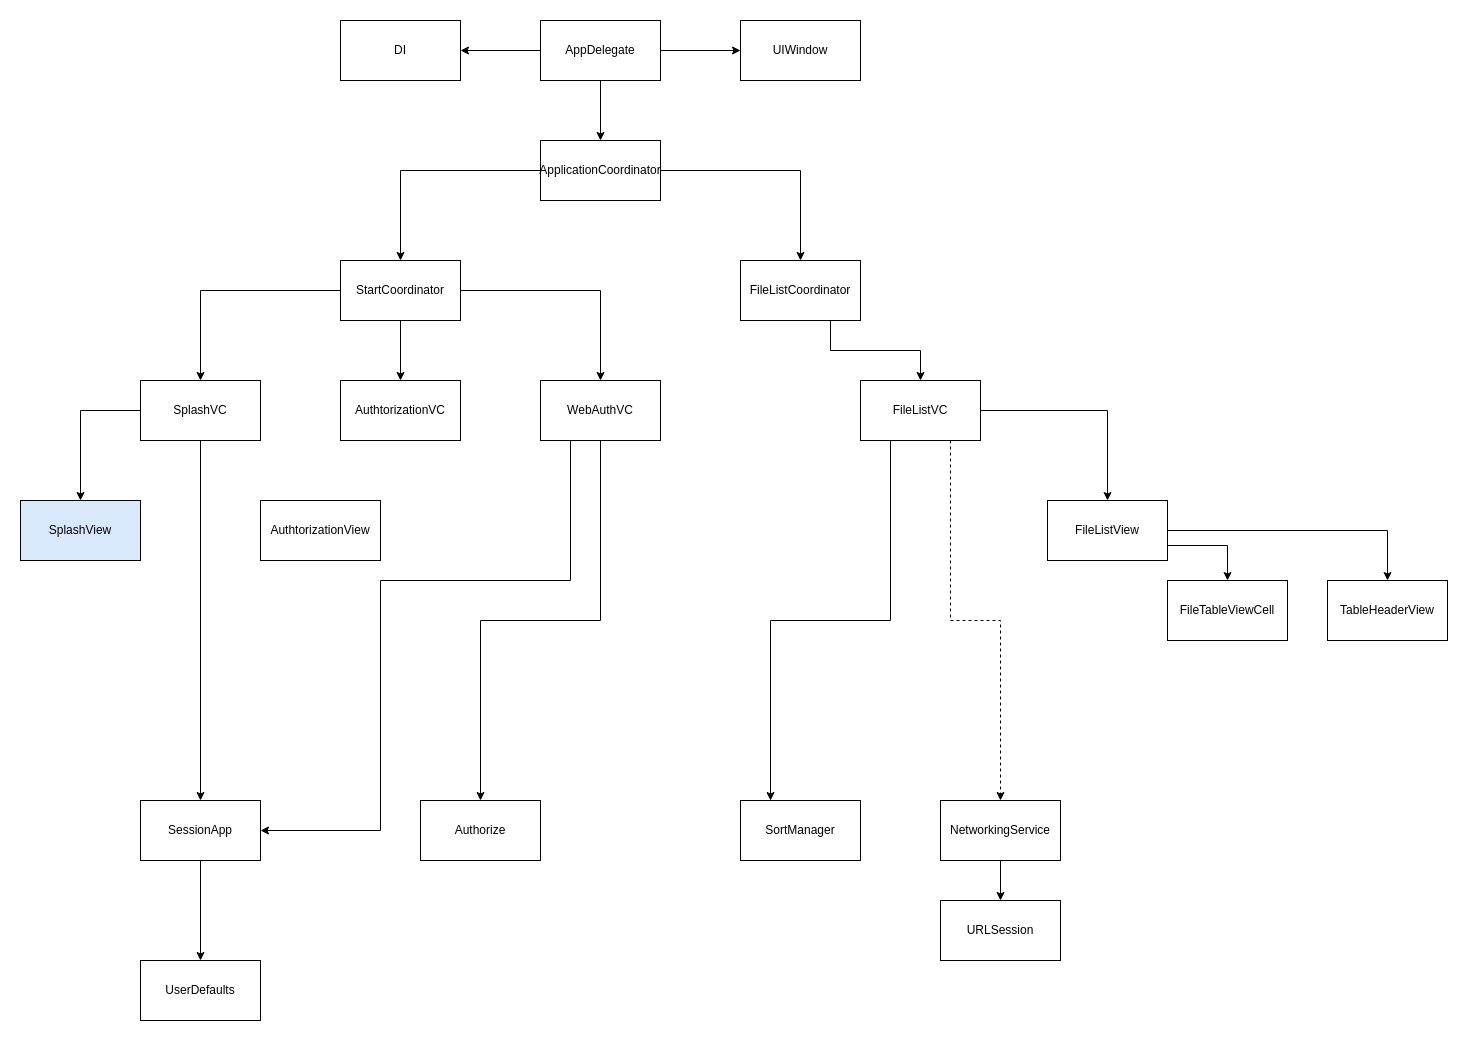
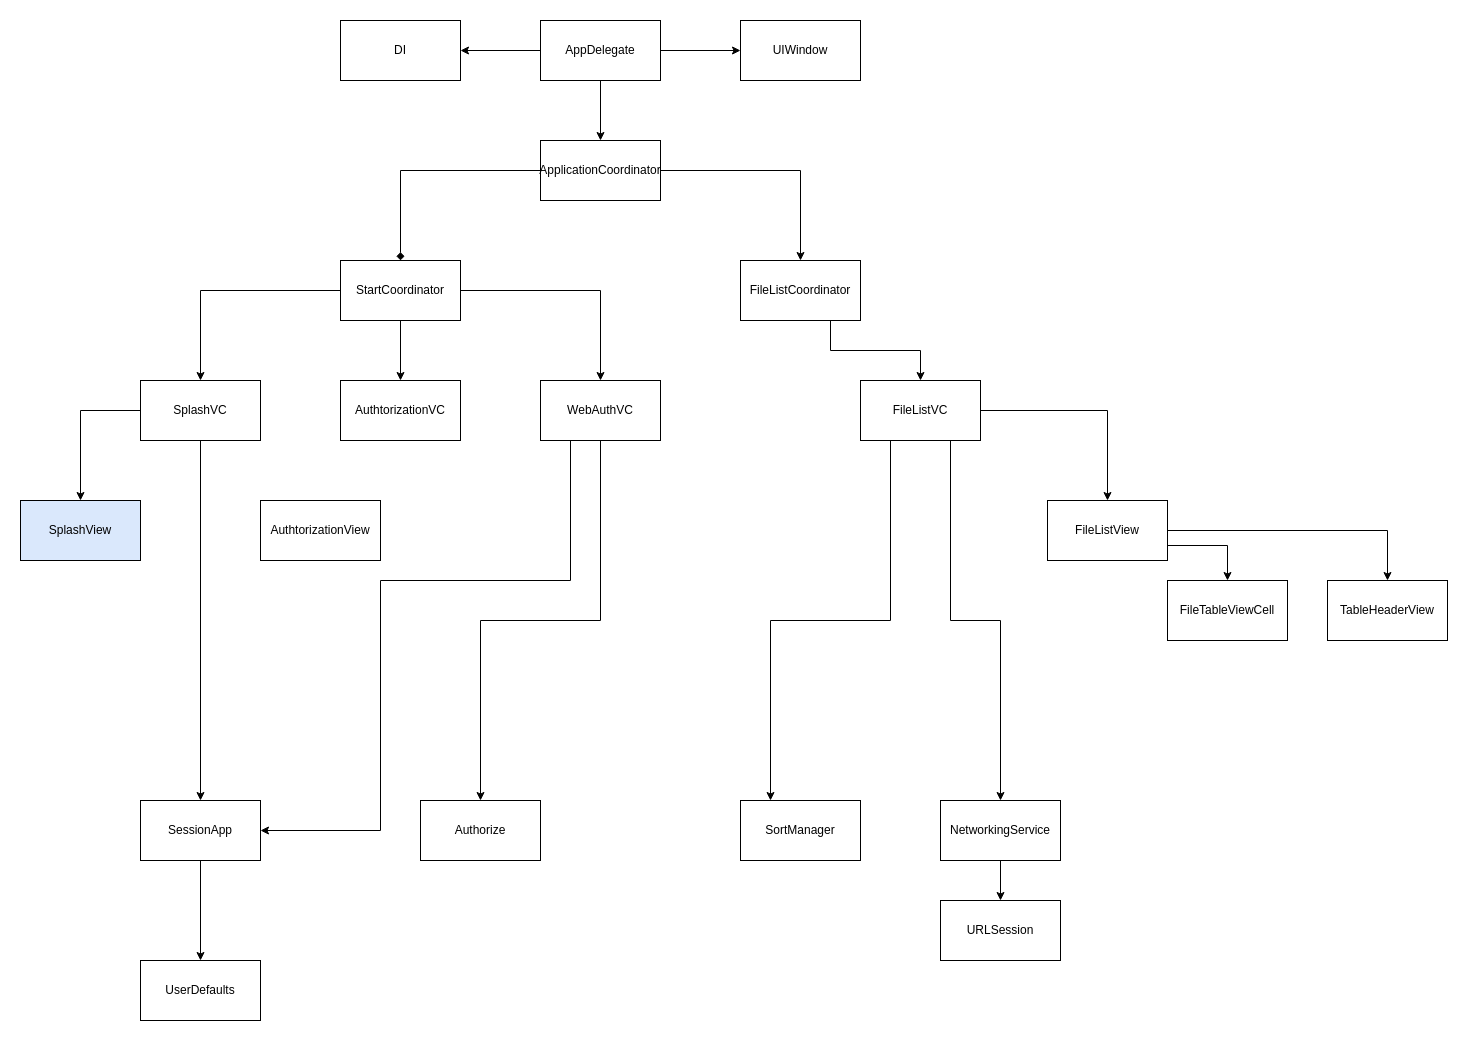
(401, 252) -> (401, 252)
(973, 621) -> (973, 621)
